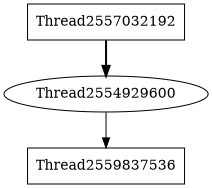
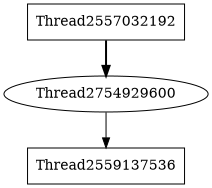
(106, 94) -> (106, 94)
(106, 166) -> (106, 166)
